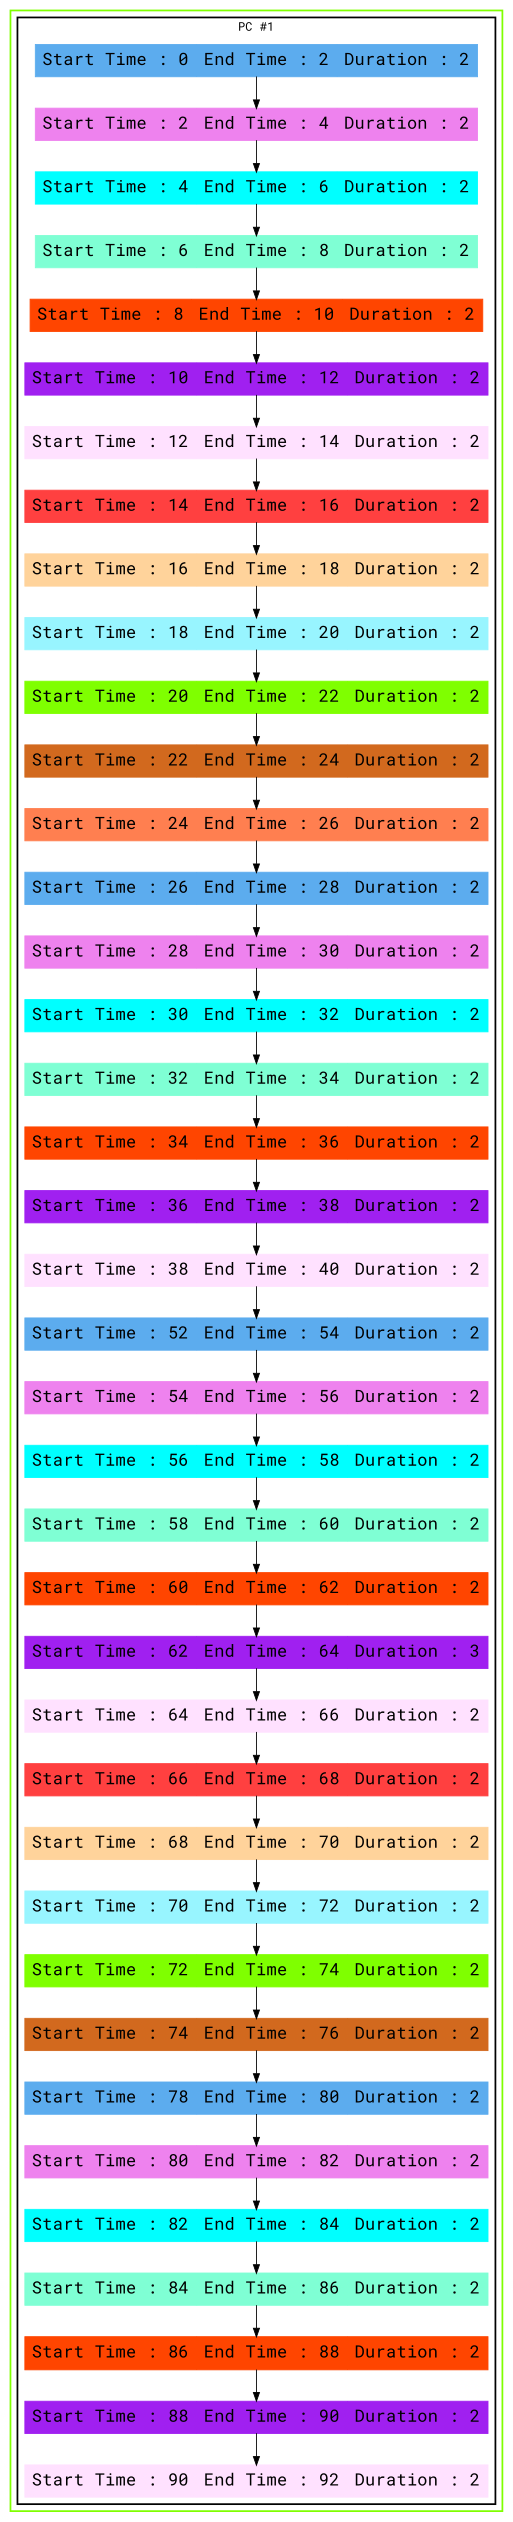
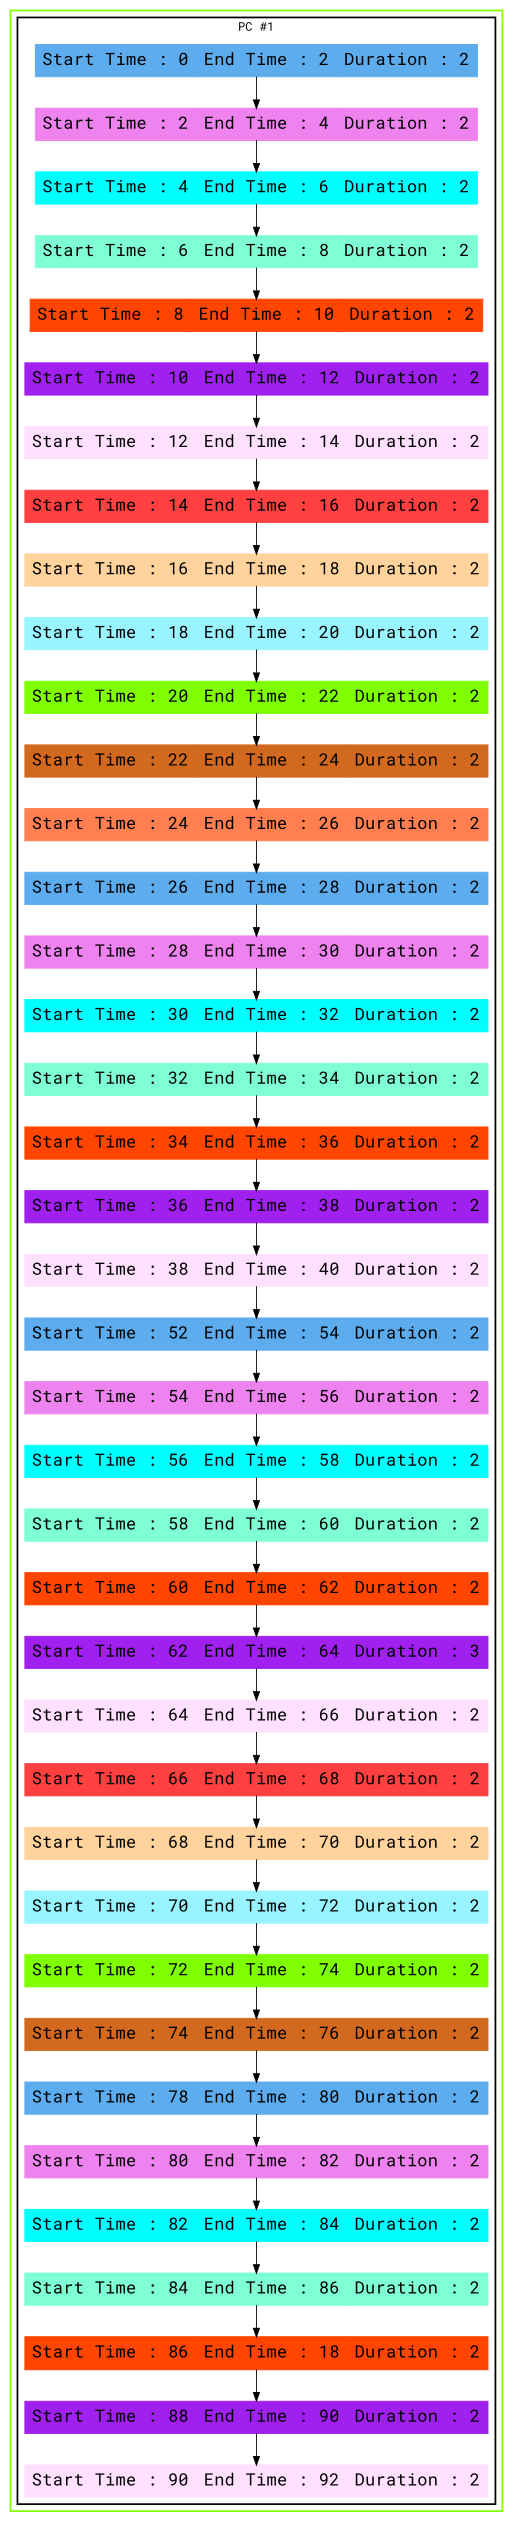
(272, 2352) -> (272, 2352)
